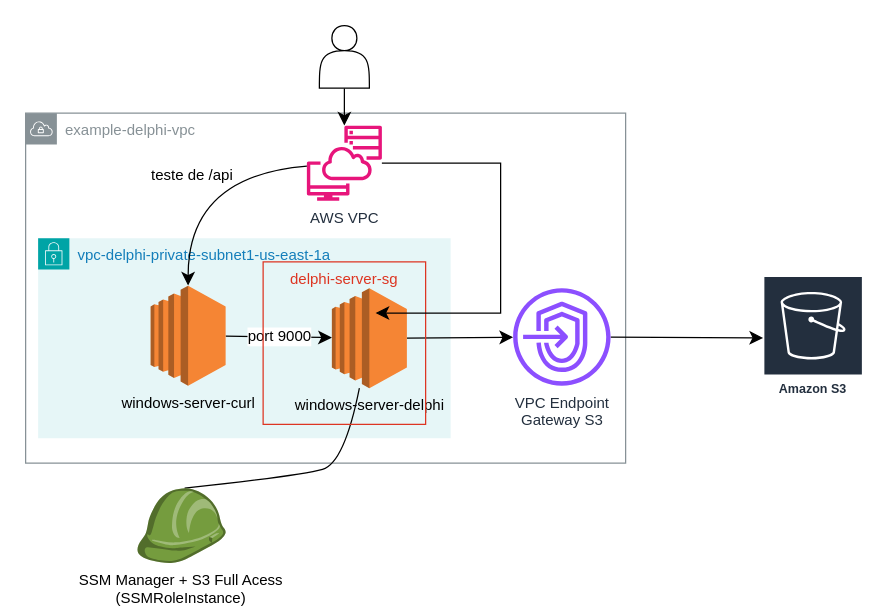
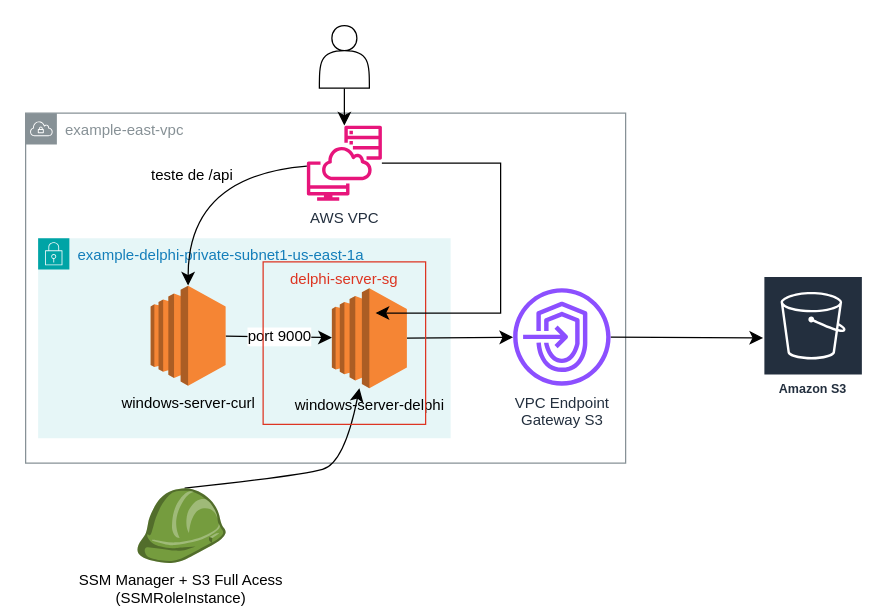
(135, 131) -> (131, 131)
(228, 256) -> (243, 256)
(358, 395) -> (357, 400)
